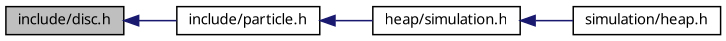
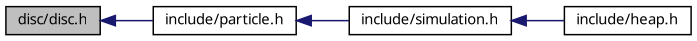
(65, 21) -> (53, 21)
(447, 21) -> (430, 21)
(647, 21) -> (628, 21)
